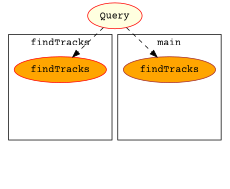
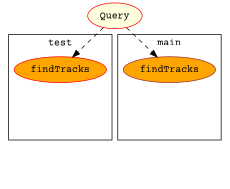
(60, 43) -> (60, 43)
